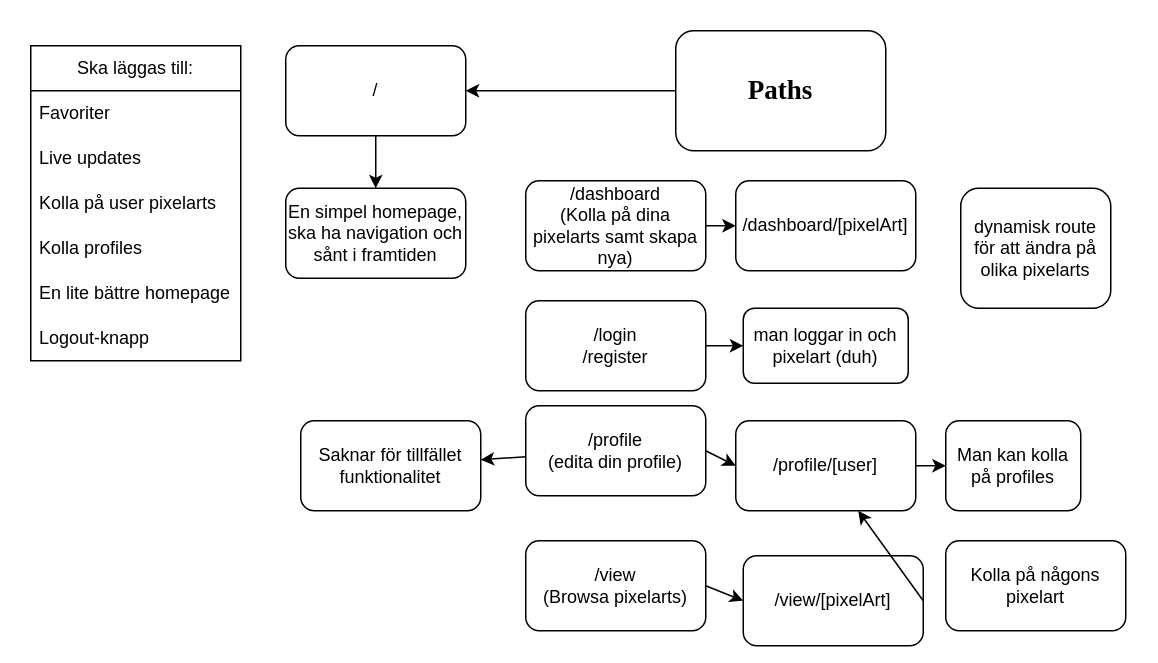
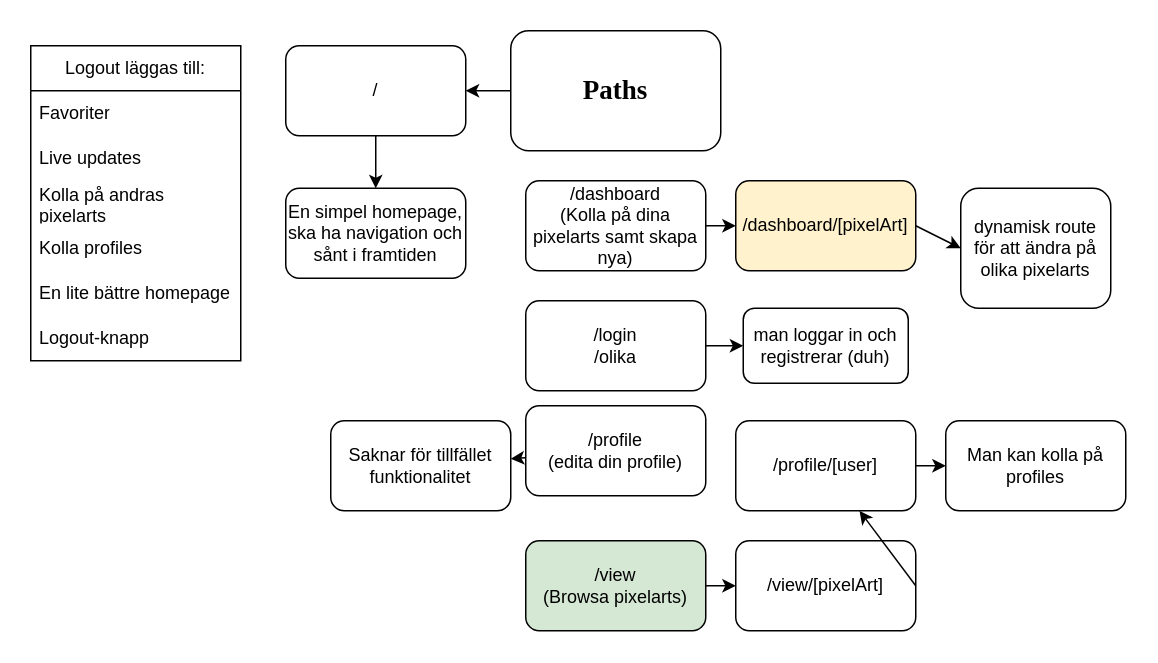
(136, 68) -> (136, 68)
(781, 91) -> (616, 91)
(137, 203) -> (137, 203)
(826, 226) -> (826, 226)
none -> (934, 235)
(616, 346) -> (616, 346)
(826, 346) -> (826, 346)
(716, 456) -> none
(391, 466) -> (421, 466)
(1013, 466) -> (1036, 466)
(616, 586) -> (616, 586)
(1036, 586) -> none
(833, 601) -> (826, 586)
